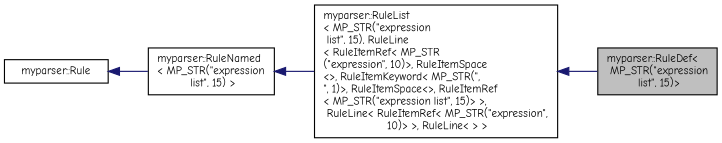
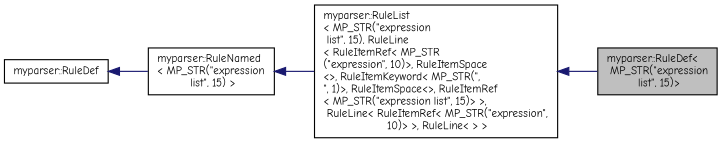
(56, 71) -> (56, 71)
